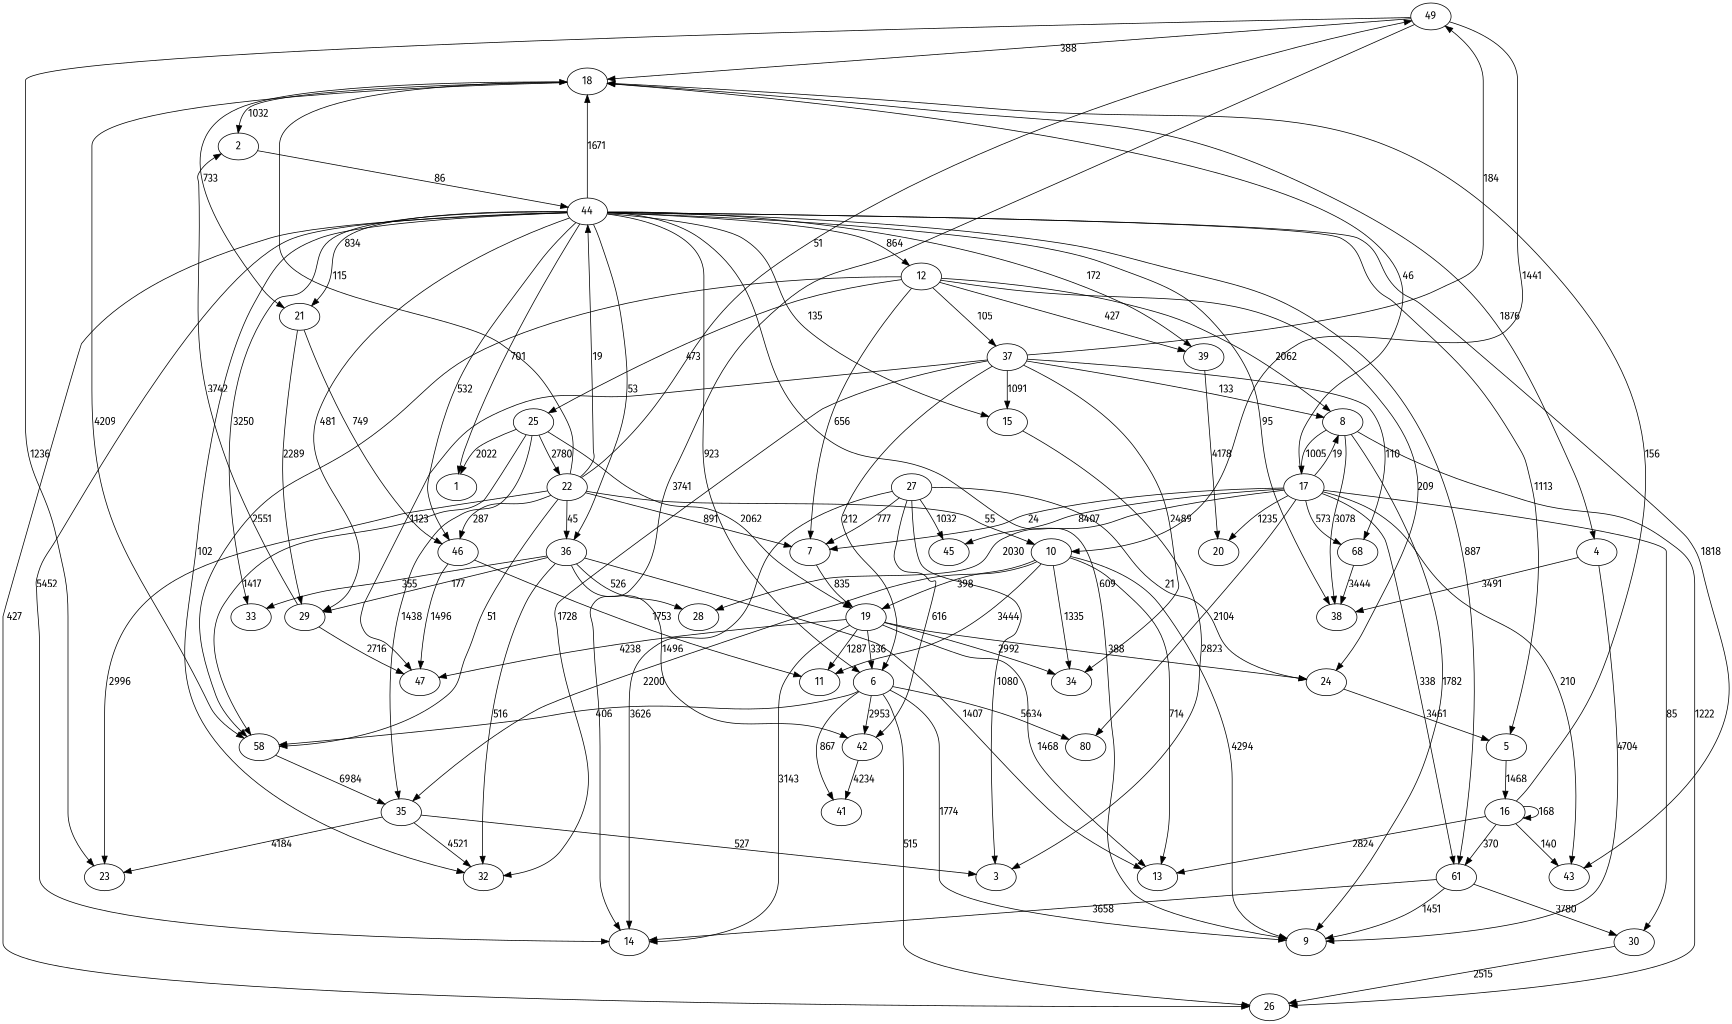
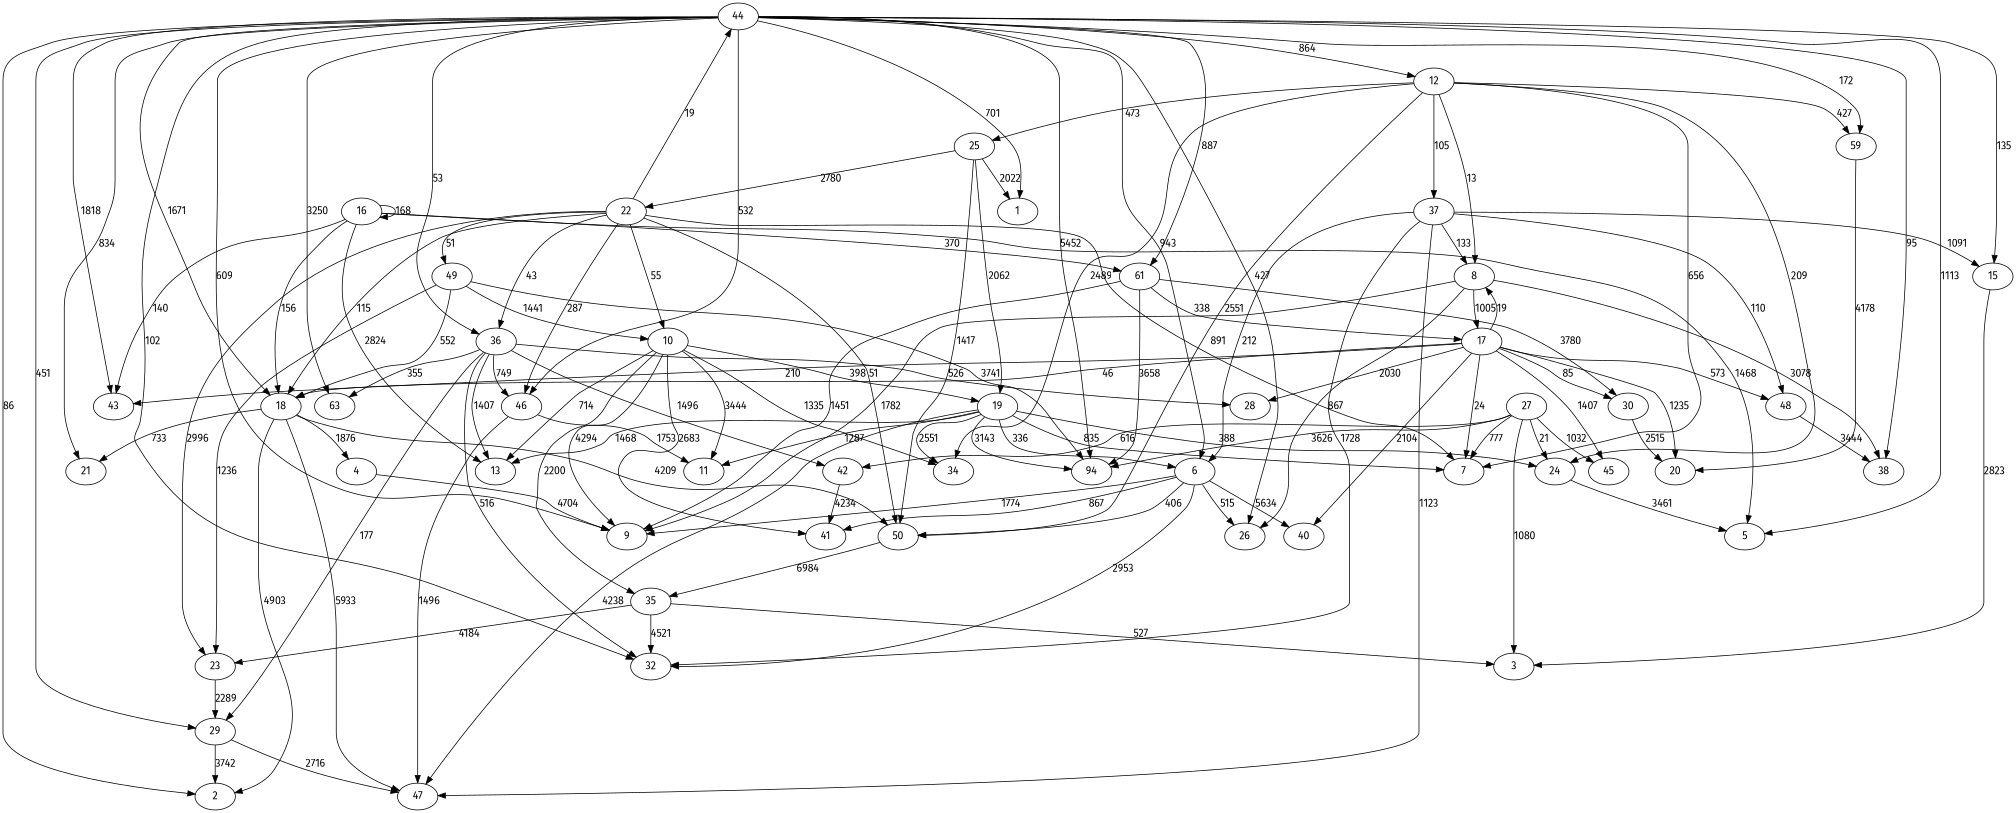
(1069, 49) -> (448, 341)
(259, 114) -> (275, 602)
(409, 178) -> (3, 140)
(1379, 308) -> none
(1204, 357) -> (1856, 146)
(1286, 357) -> (1472, 179)
(328, 422) -> (43, 374)
(354, 438) -> (494, 374)
(712, 455) -> (1168, 244)
(283, 464) -> (215, 695)
none -> (626, 486)
(1167, 514) -> (1157, 228)
(573, 520) -> (532, 276)
(1089, 520) -> (1588, 406)
(1358, 552) -> (1786, 406)
(1476, 582) -> none
(407, 585) -> none
(830, 585) -> (1221, 457)
none -> (335, 614)
(251, 617) -> (335, 406)
(1009, 650) -> (929, 439)
(1413, 659) -> (1298, 328)
(869, 711) -> (960, 630)
(1705, 715) -> (1336, 406)
(259, 747) -> (898, 537)
(1086, 747) -> (1304, 537)
(1506, 776) -> (1147, 252)
(629, 942) -> (1092, 471)
(1456, 974) -> (1642, 439)
